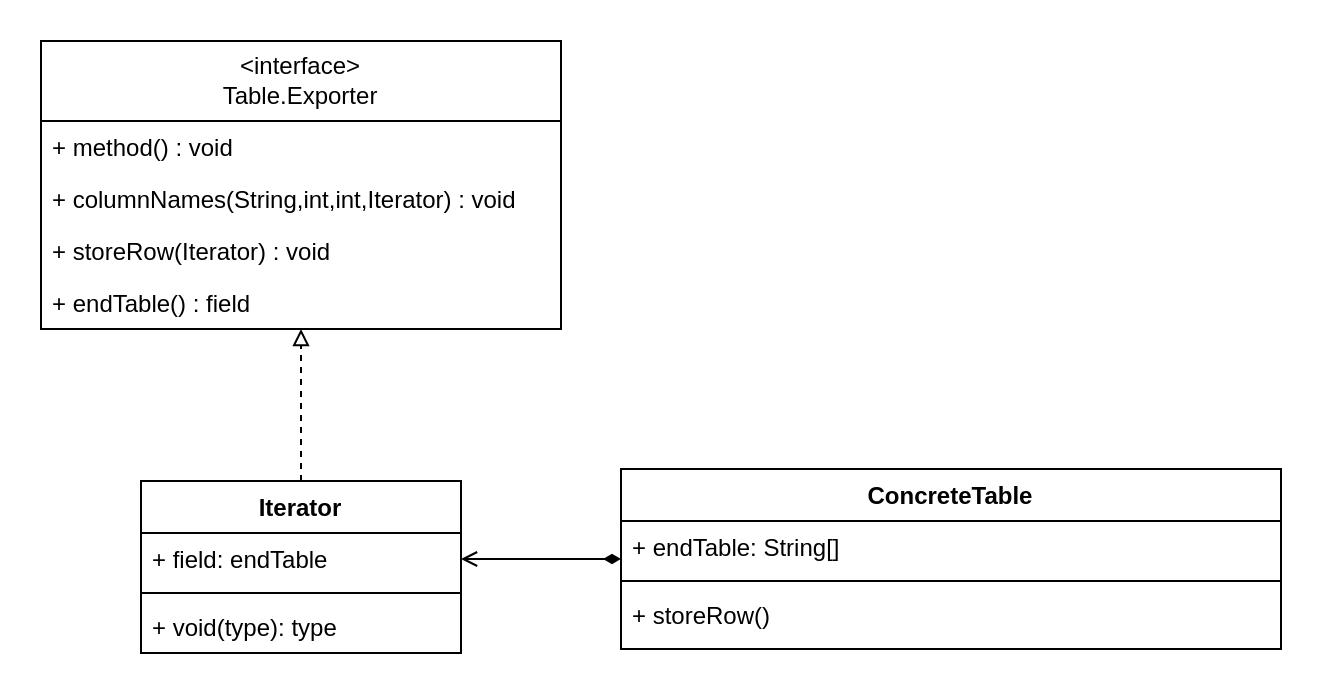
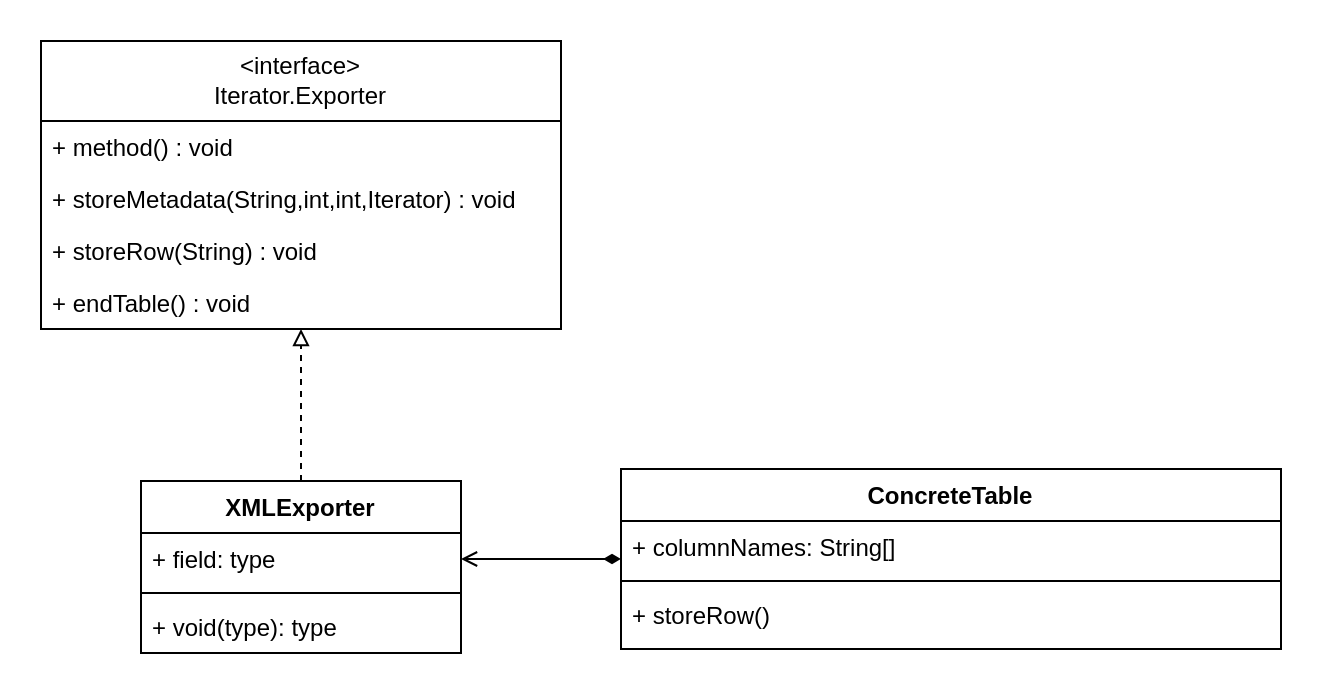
(301, 81) -> (301, 81)
(303, 216) -> (303, 216)
(219, 253) -> (202, 253)
(166, 305) -> (162, 305)
(301, 509) -> (301, 509)
(752, 549) -> (772, 549)
(249, 561) -> (225, 561)
